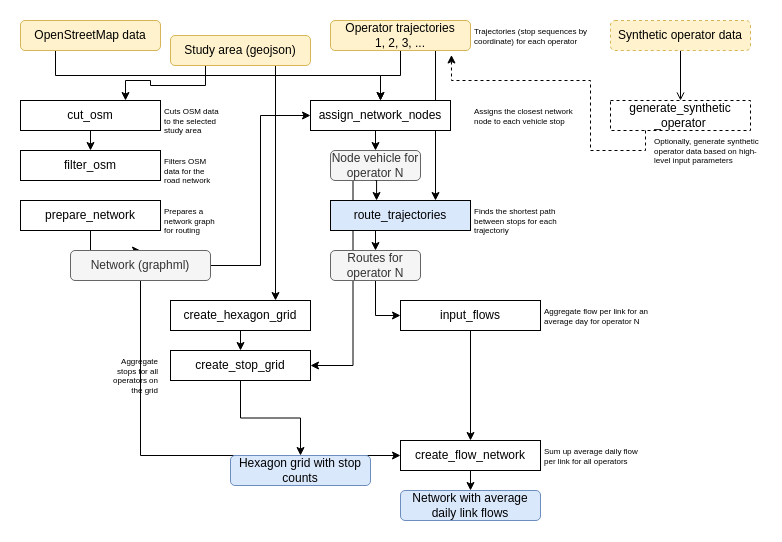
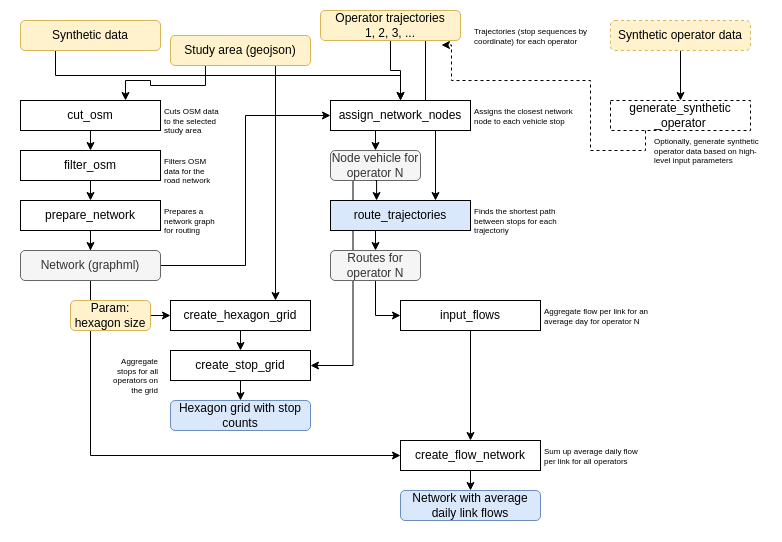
(91, 36) -> (91, 36)
(401, 36) -> (391, 26)
(681, 94) -> (681, 92)
(381, 116) -> (401, 116)
none -> (91, 187)
(141, 266) -> (91, 266)
none -> (111, 316)
none -> (157, 316)
(301, 471) -> (241, 416)
